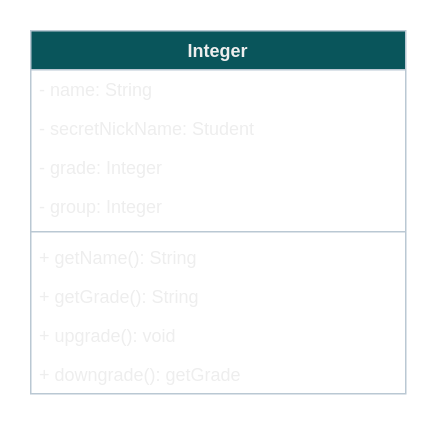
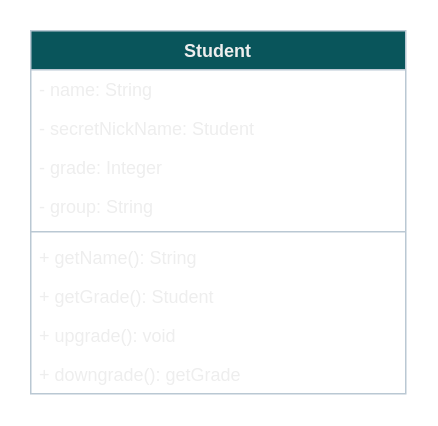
(218, 51) -> (218, 51)
(113, 207) -> (105, 207)
(130, 297) -> (138, 297)
